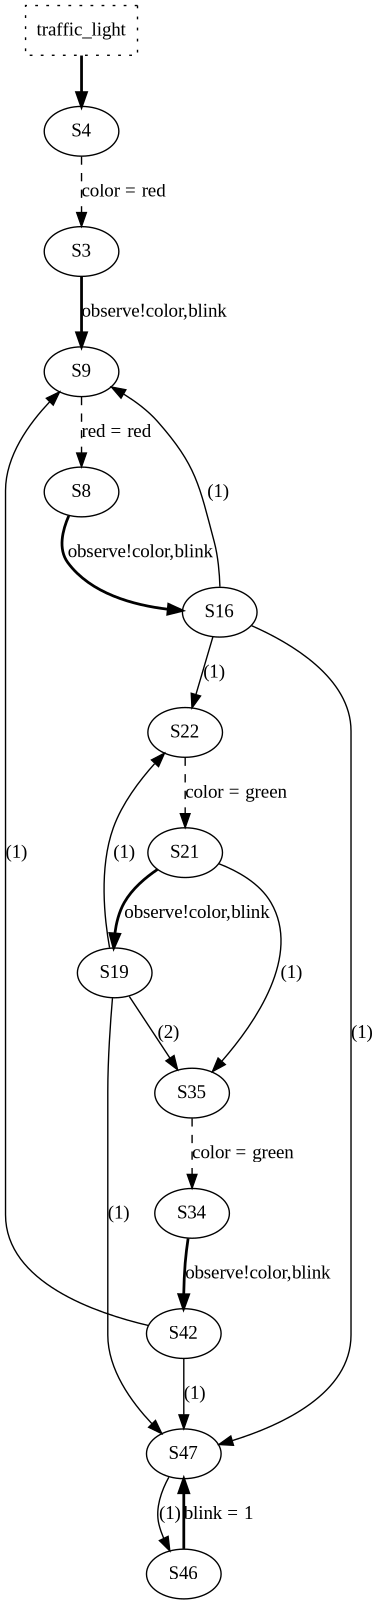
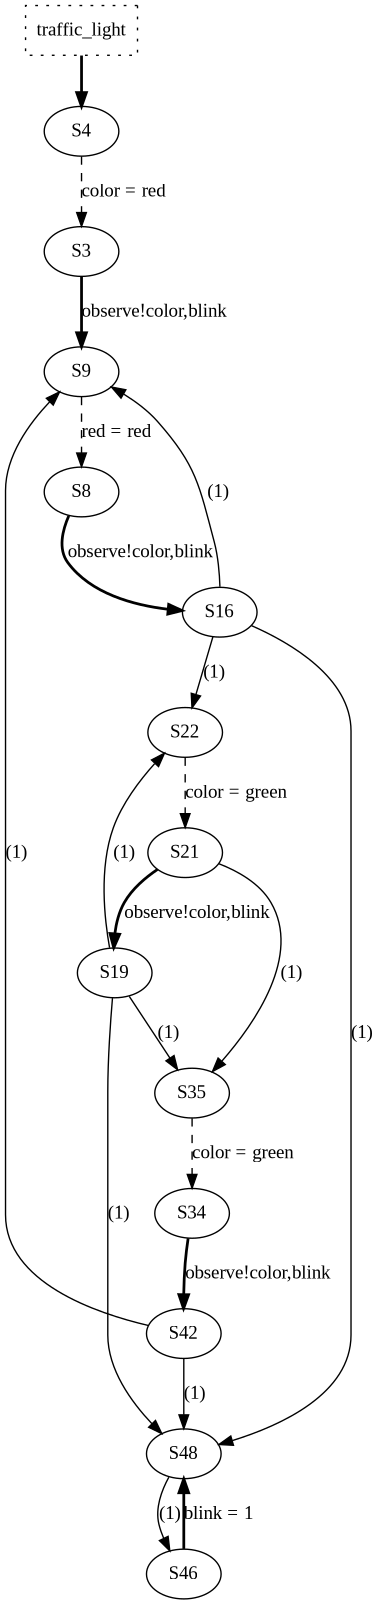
(169, 1033) -> (169, 1033)
(184, 1454) -> (184, 1454)
